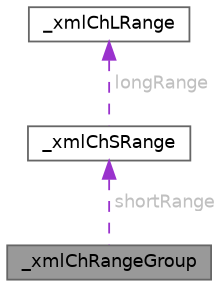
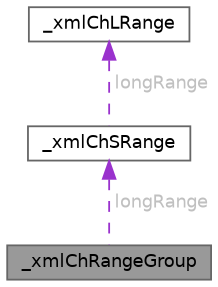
(162, 203) -> (159, 203)
